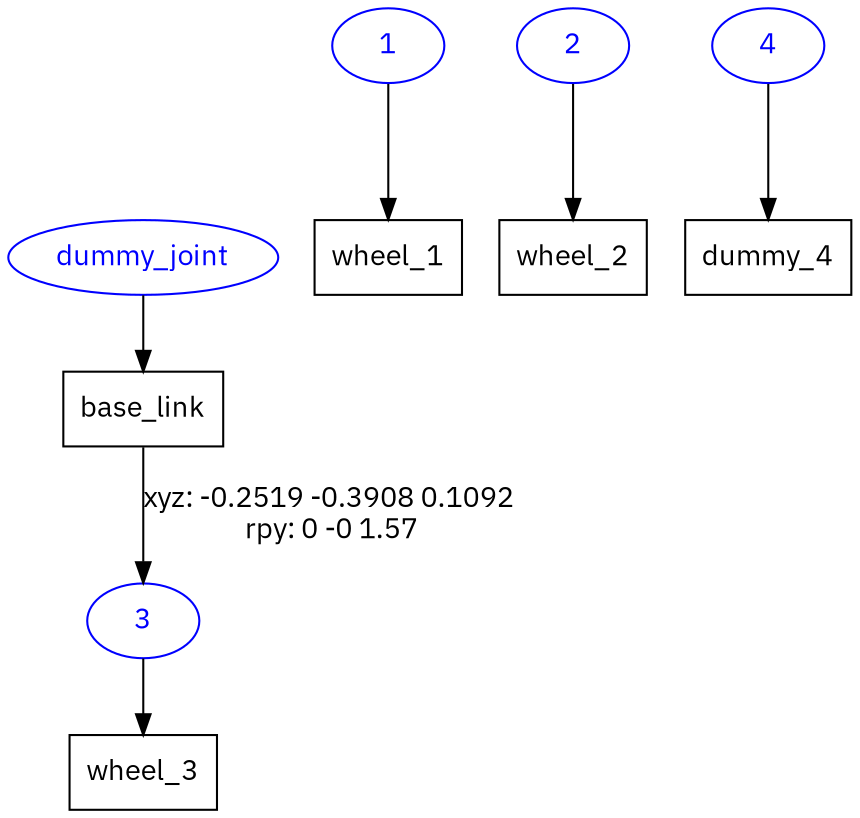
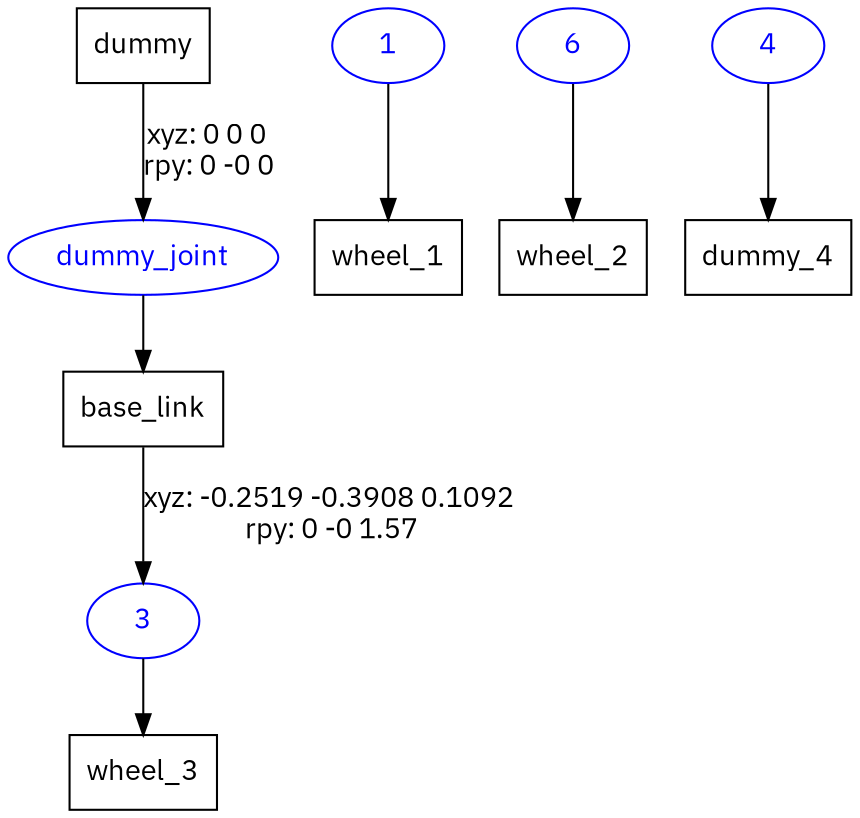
none -> (143, 46)
(573, 46) -> (573, 46)
